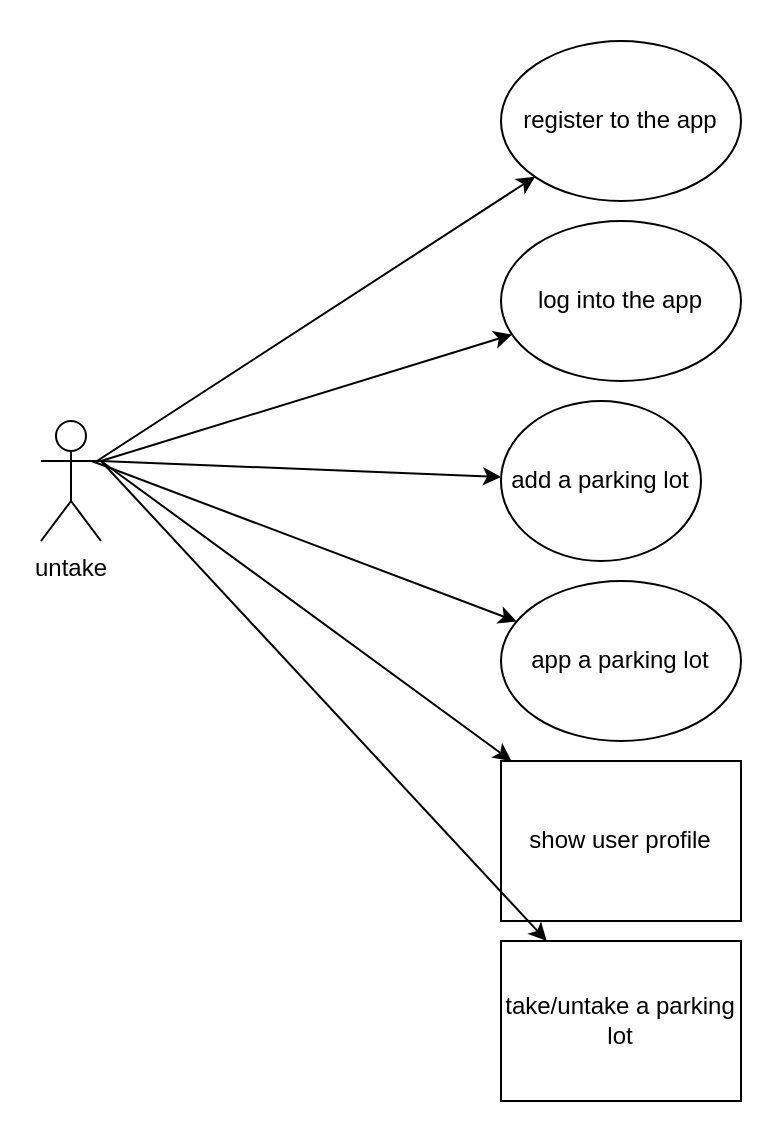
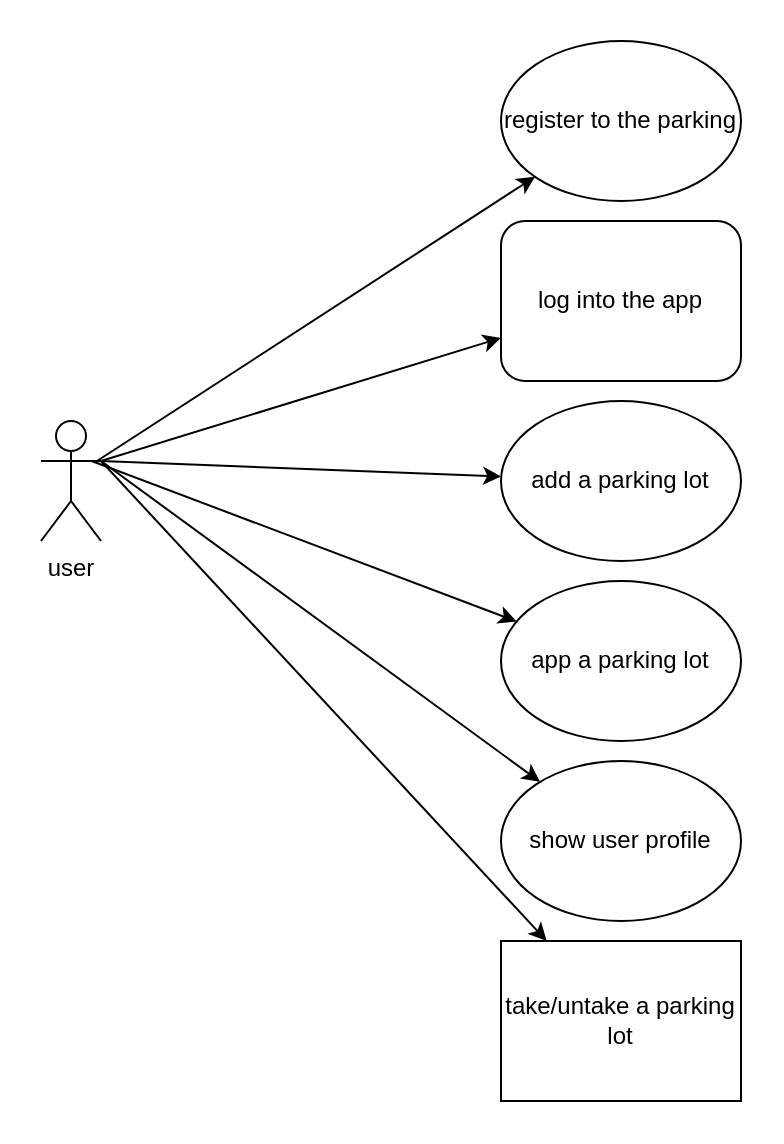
(621, 121) -> (621, 121)
(621, 301) -> (621, 301)
(601, 481) -> (621, 481)
(72, 569) -> (72, 569)
(621, 841) -> (621, 841)
